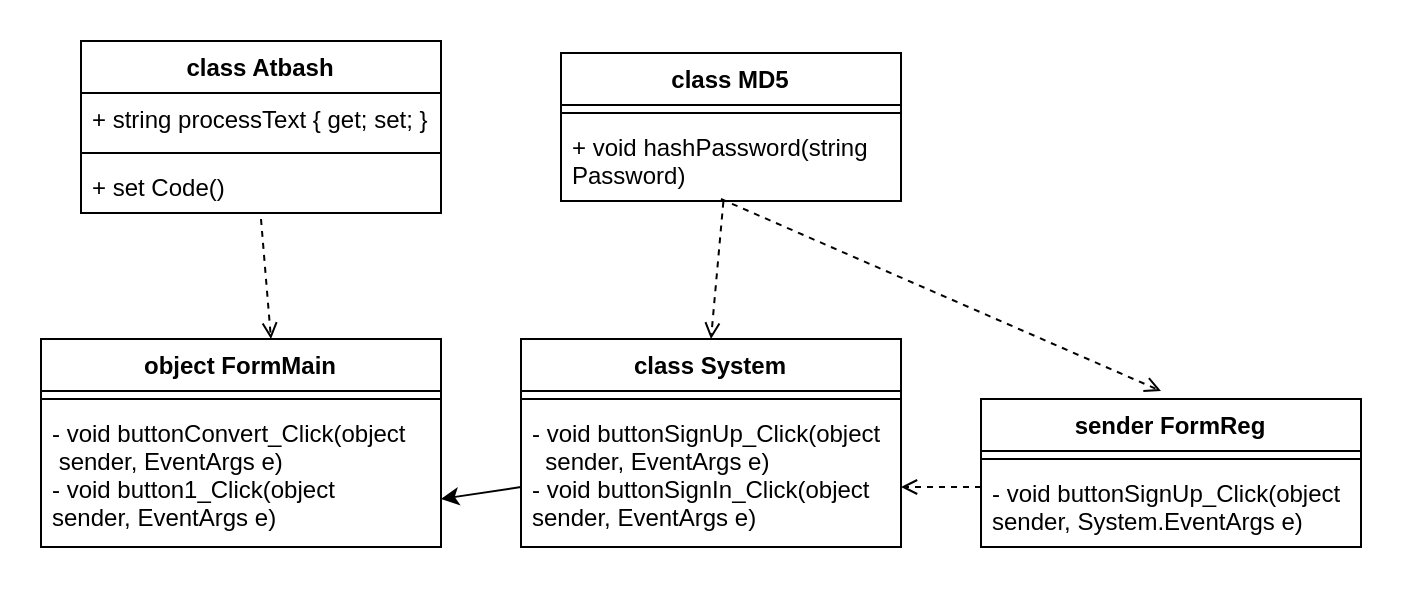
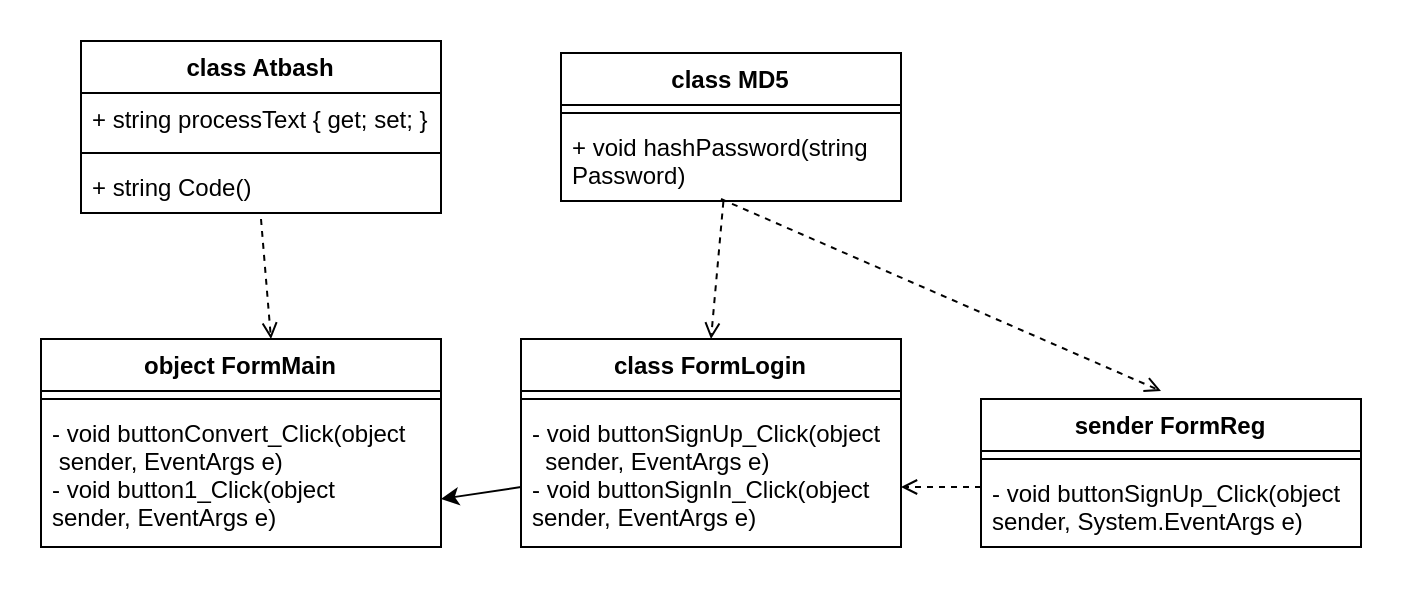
(170, 188) -> (187, 188)
(710, 366) -> (710, 366)
